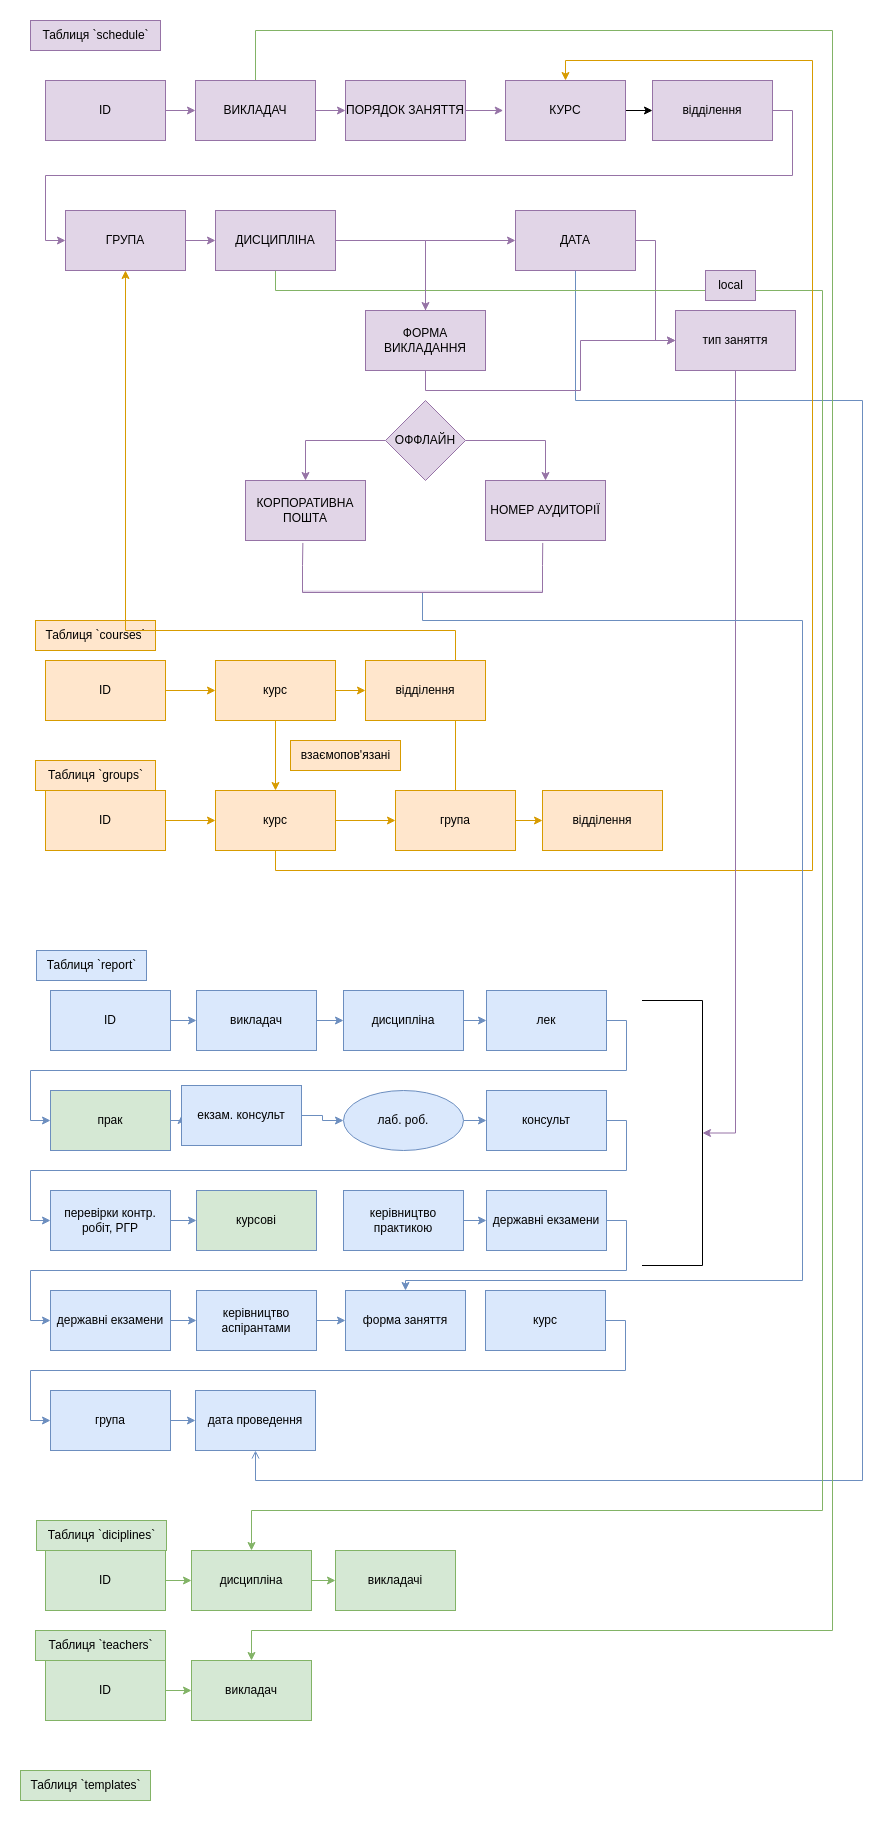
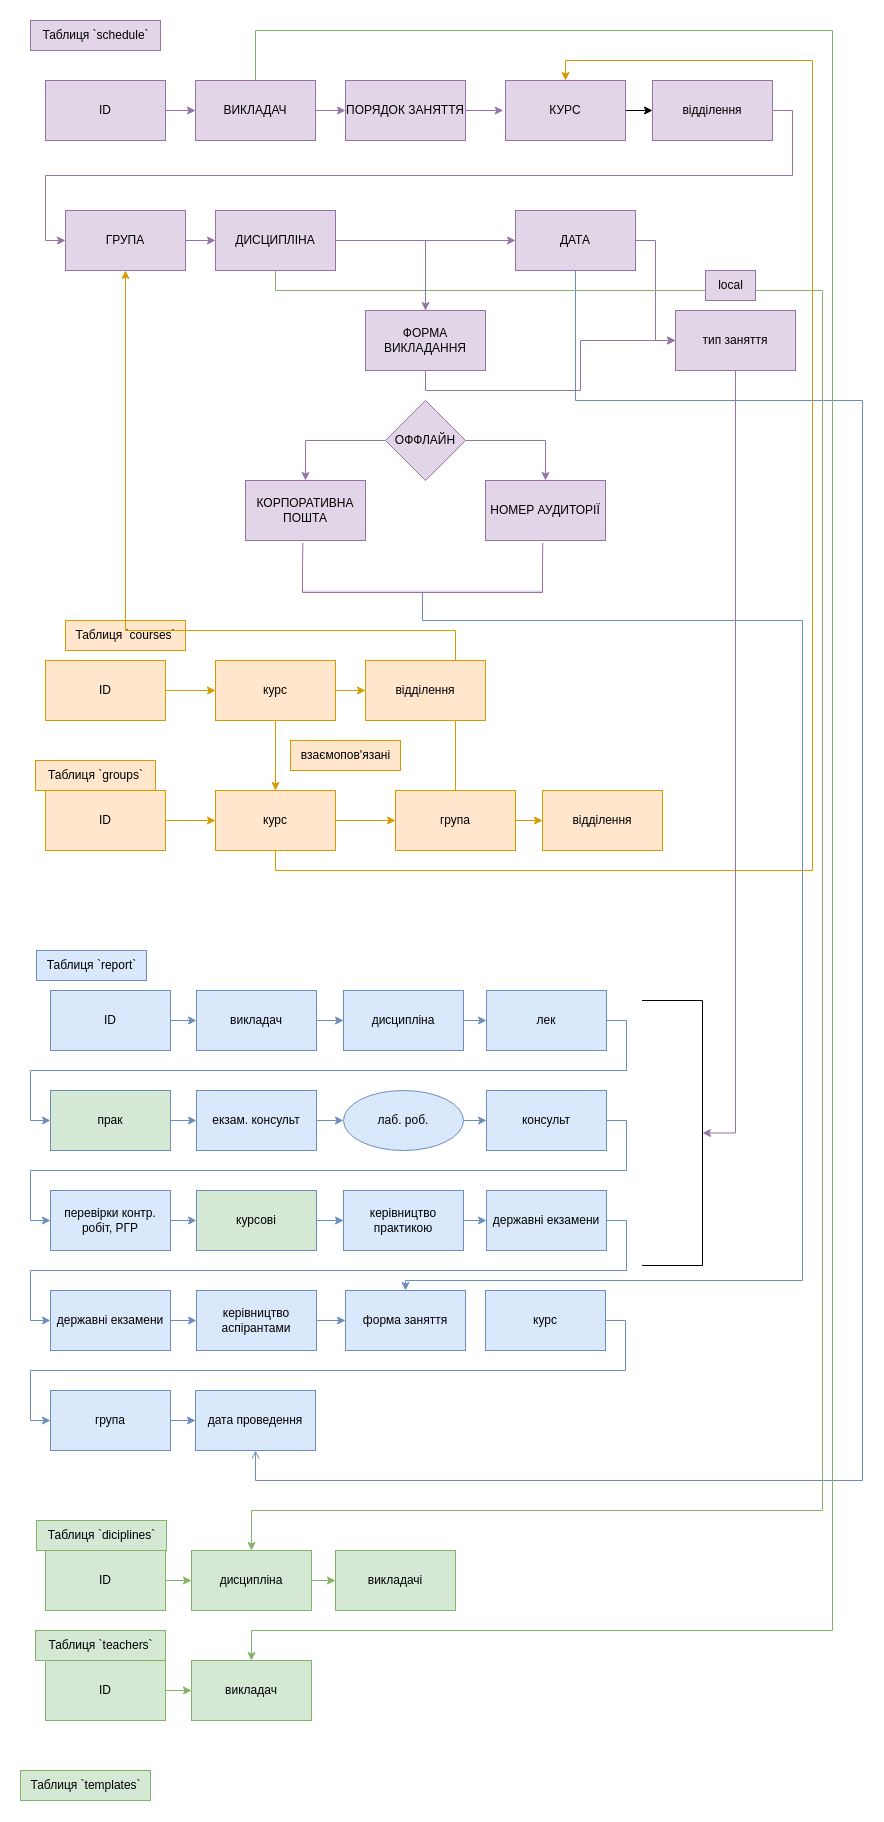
(96, 636) -> (126, 636)
(242, 1116) -> (257, 1121)
none -> (327, 1221)
